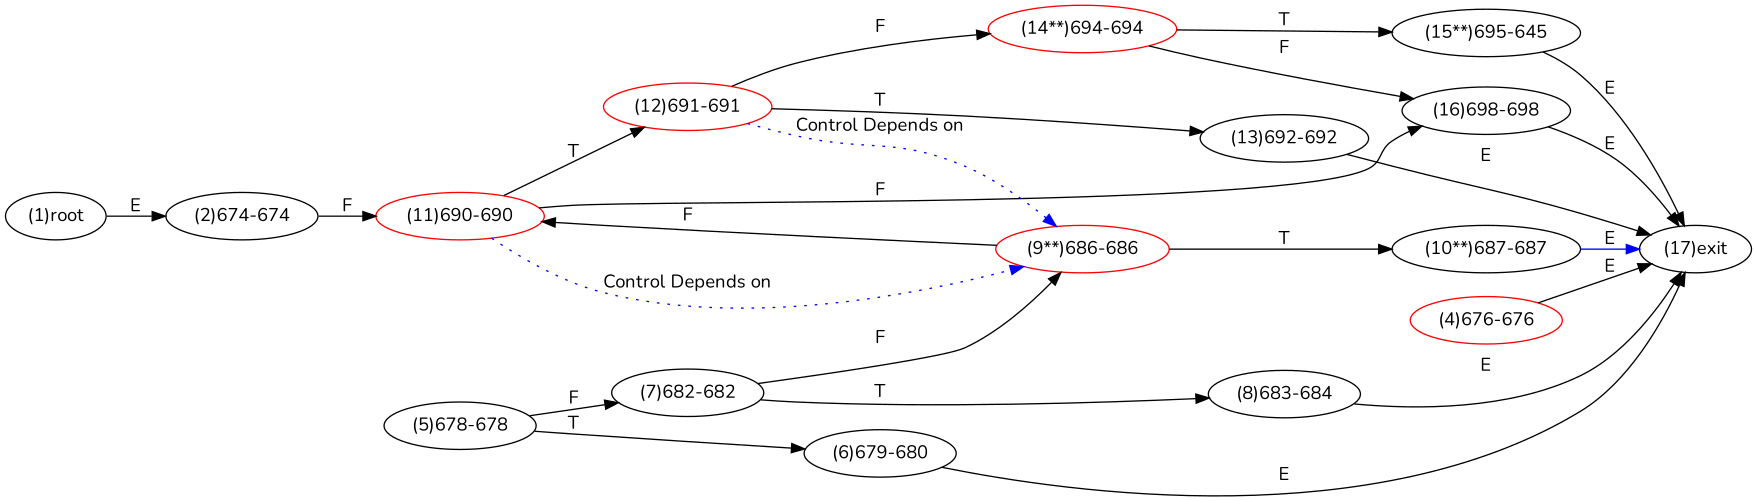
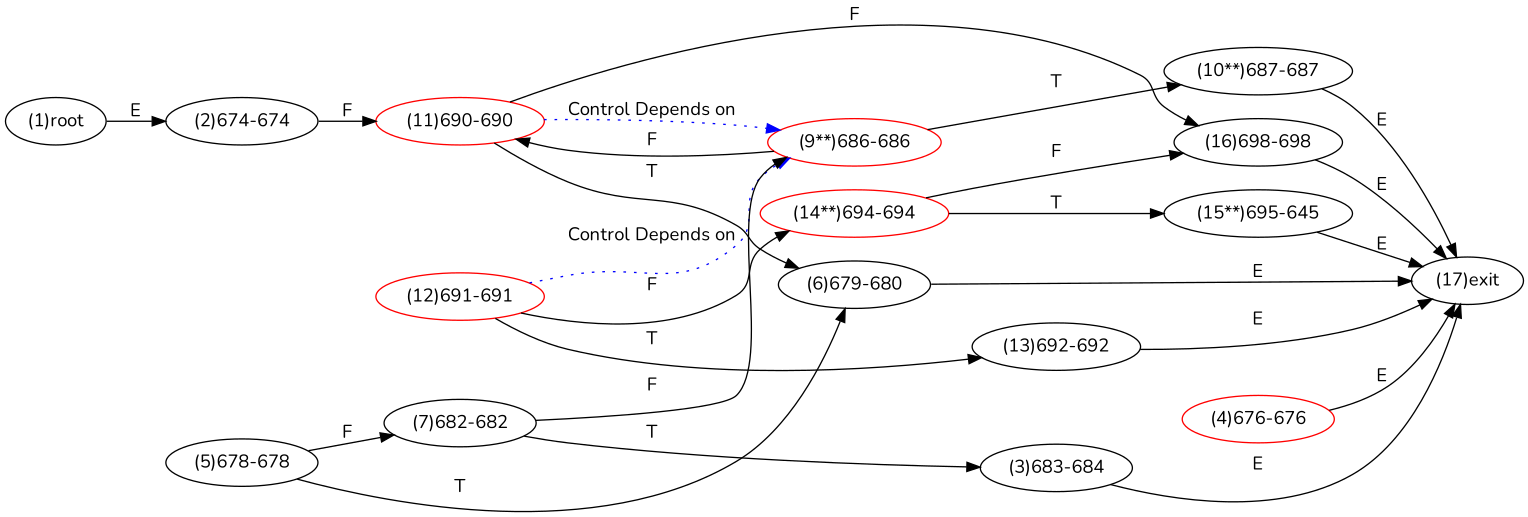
(568, 164) -> (643, 199)
(1603, 249) -> (1399, 156)
(1284, 394) -> (1056, 468)
